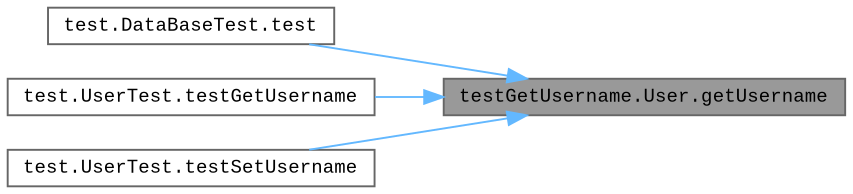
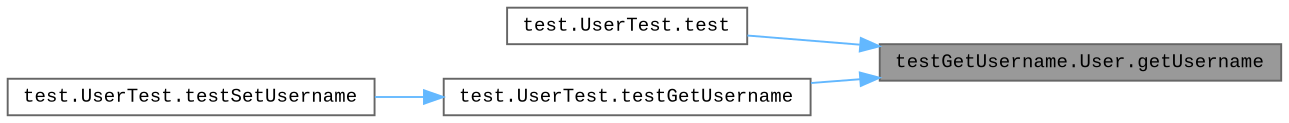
(191, 26) -> (627, 26)
(408, 134) -> (399, 97)
